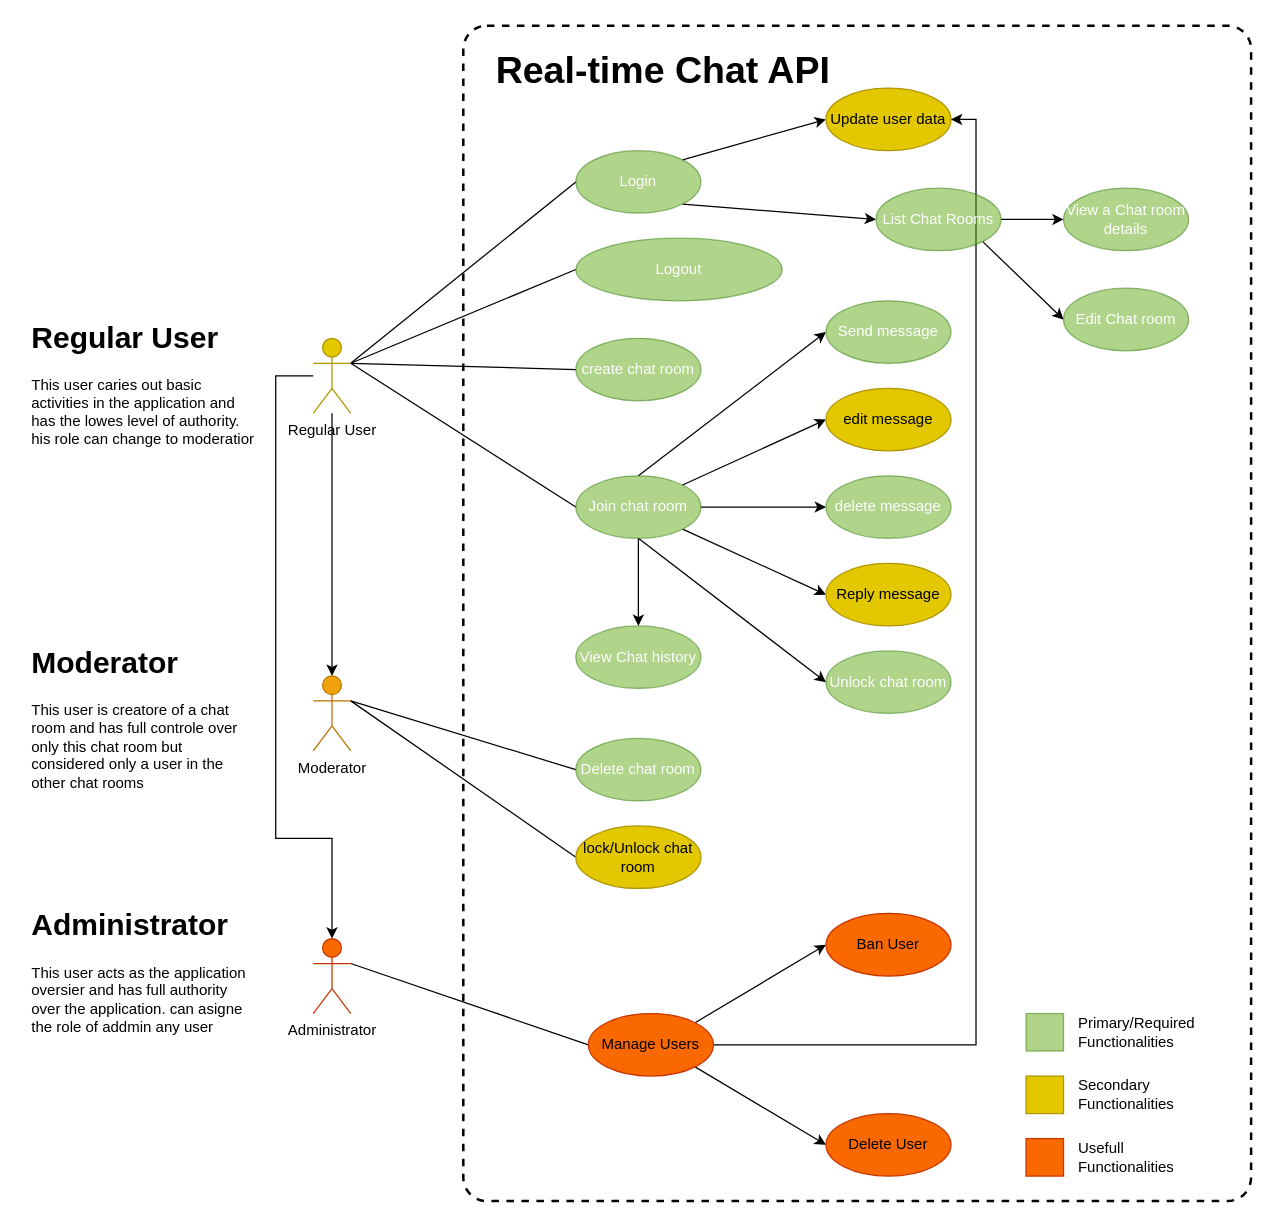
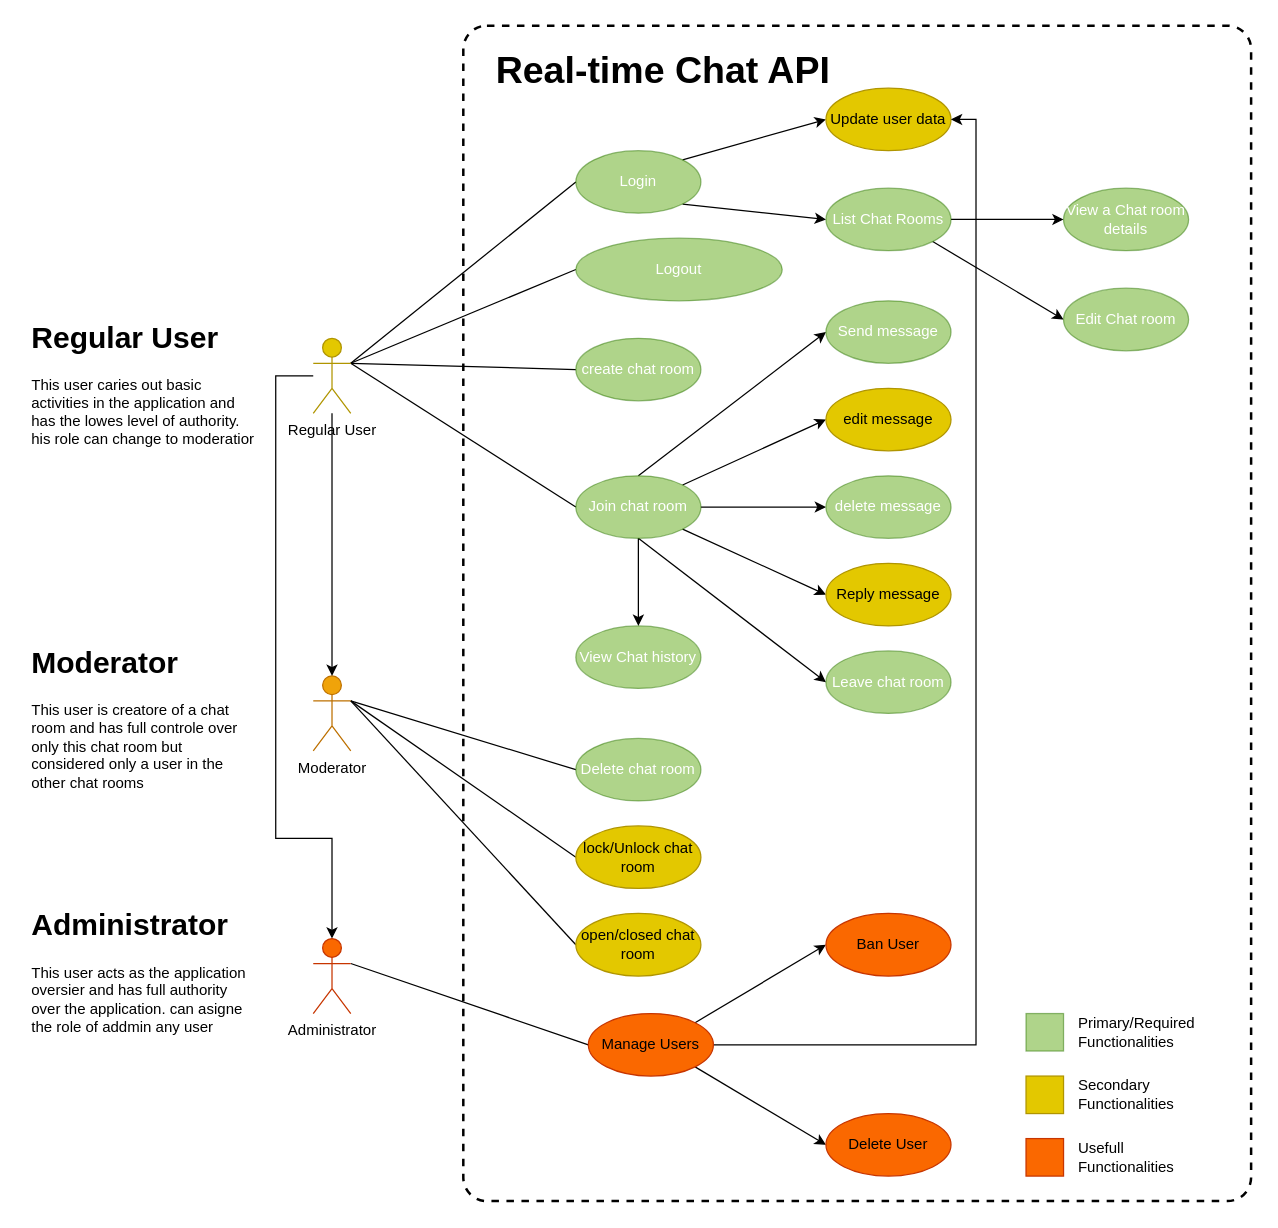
(938, 219) -> (888, 219)
(888, 682) -> (888, 682)
none -> (466, 826)
none -> (638, 944)
